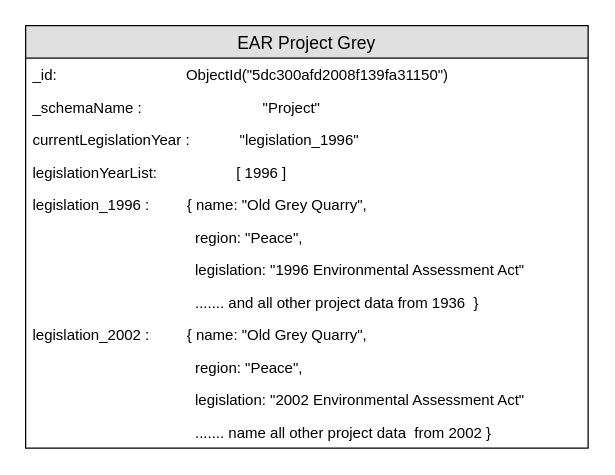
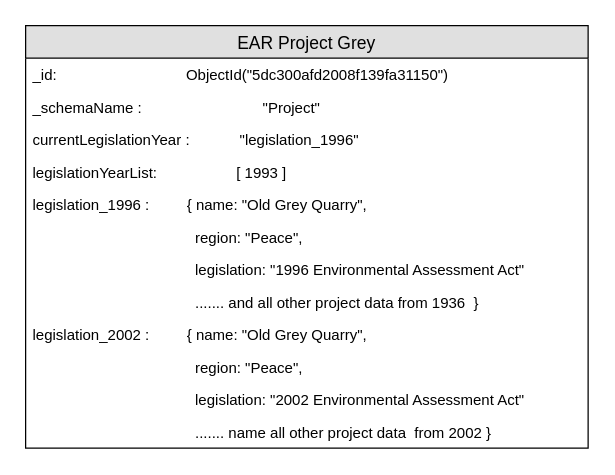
(212, 173) -> (212, 173)
